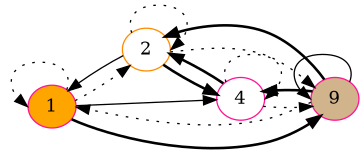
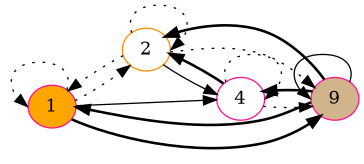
(101, 68) -> (101, 68)
(184, 78) -> (184, 78)
(201, 125) -> (201, 125)
